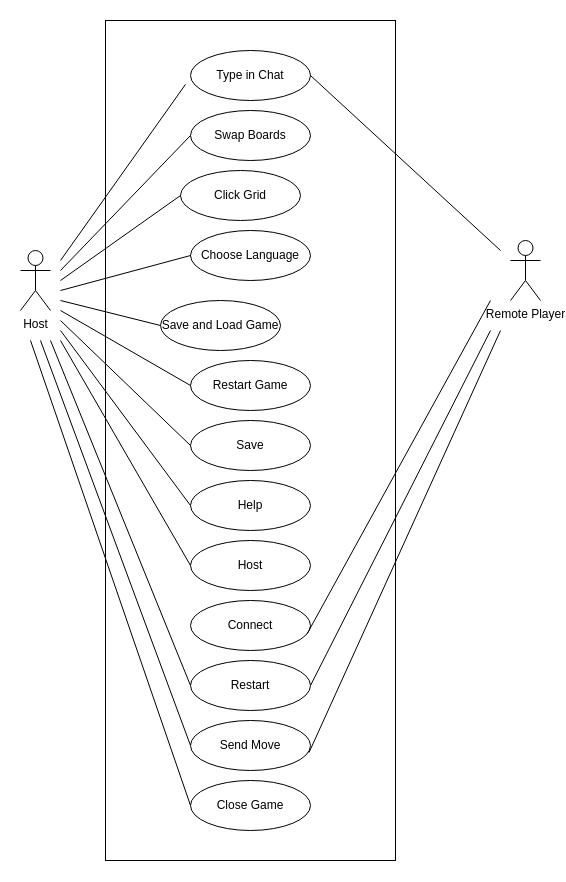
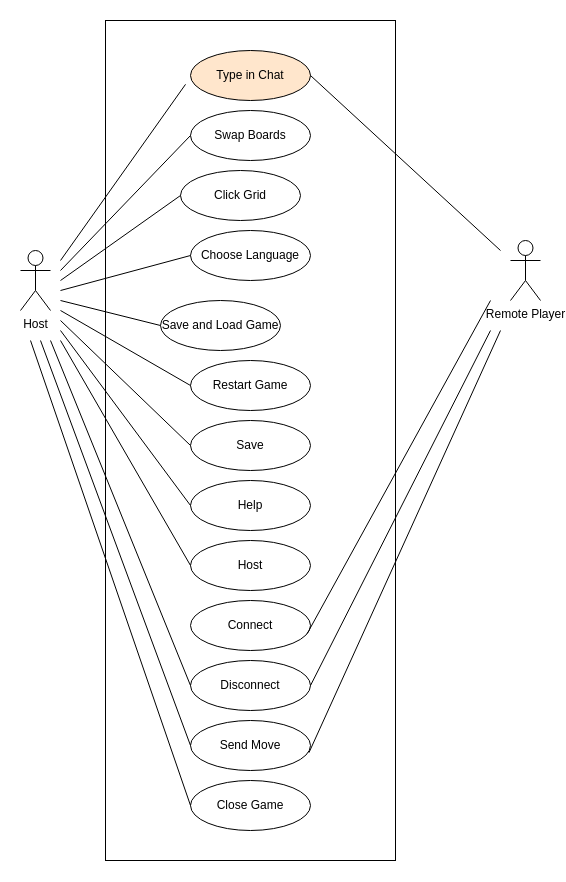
(251, 76) -> (251, 76)
(251, 686) -> (251, 686)
